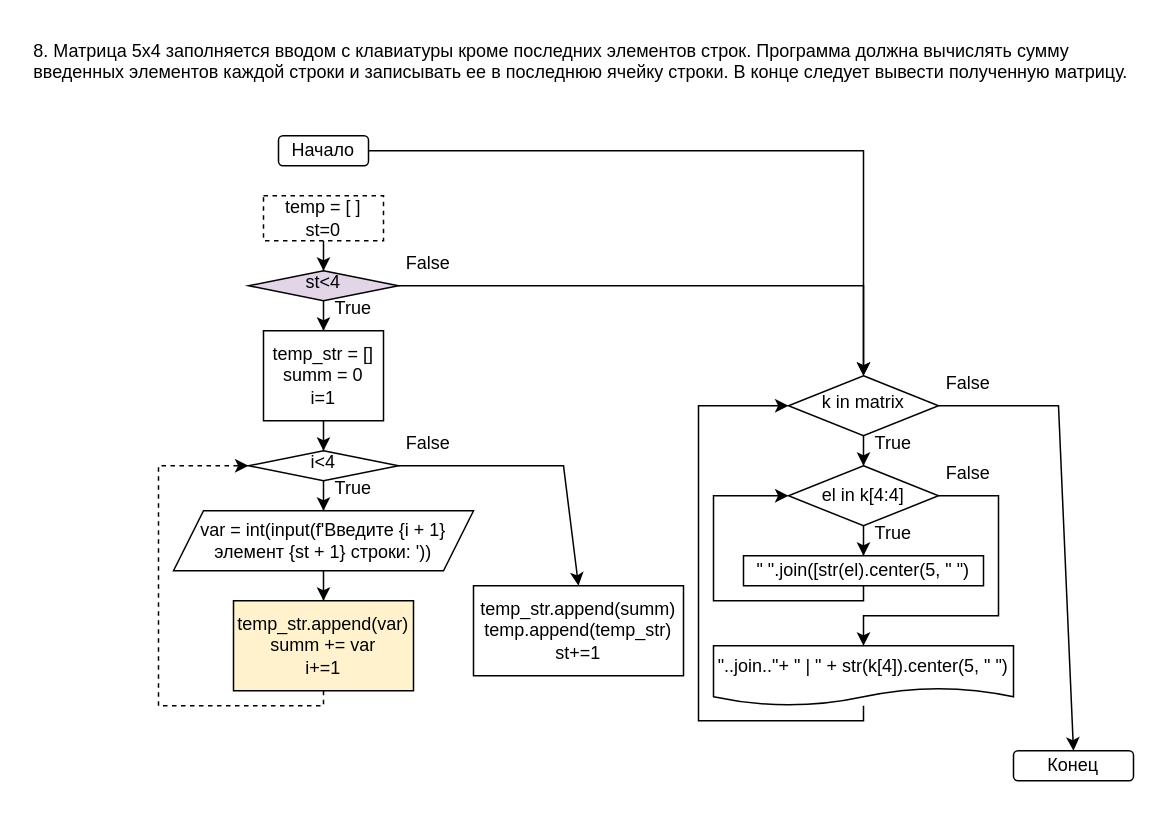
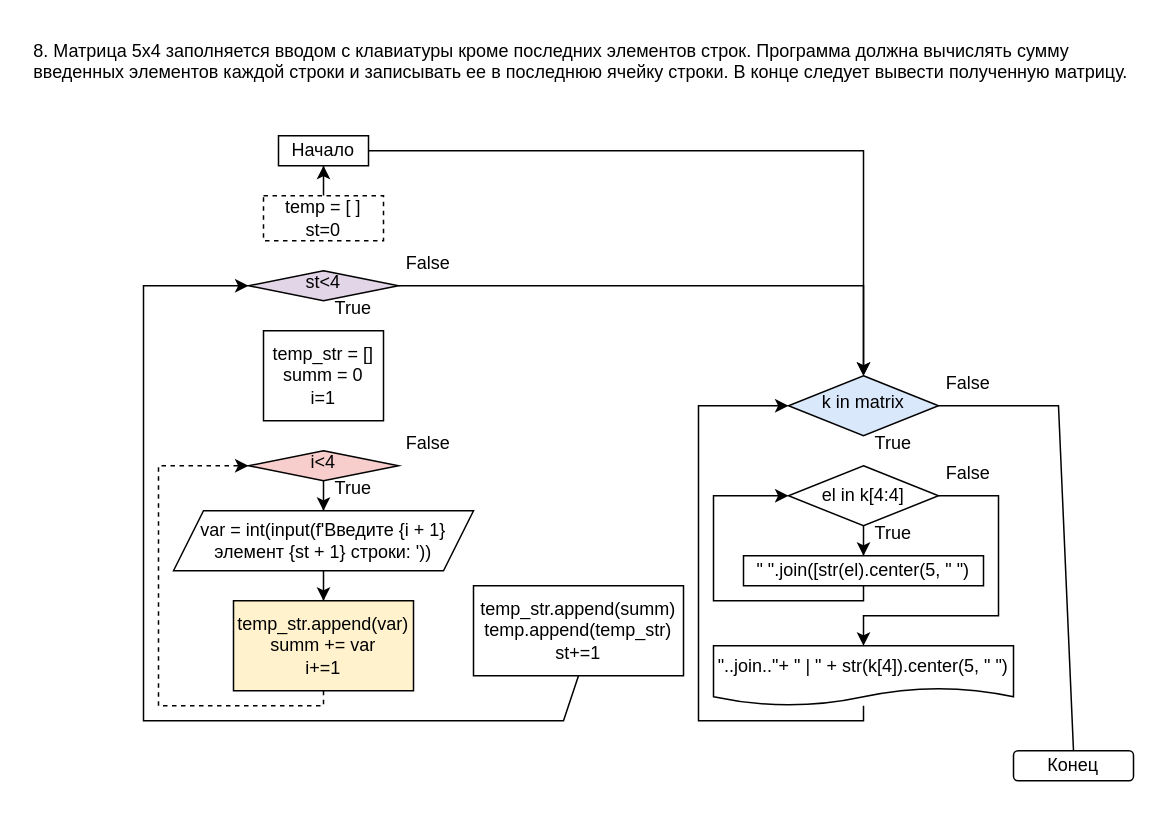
(323, 151) -> (323, 151)
(323, 261) -> (323, 176)
(323, 321) -> none
(863, 406) -> (863, 406)
(323, 441) -> none
(863, 456) -> none
(323, 466) -> (323, 466)
(536, 466) -> none
none -> (143, 690)
(1073, 739) -> (1073, 743)
